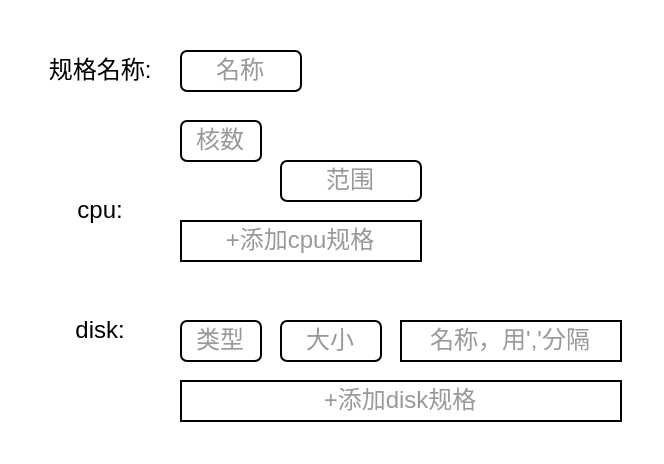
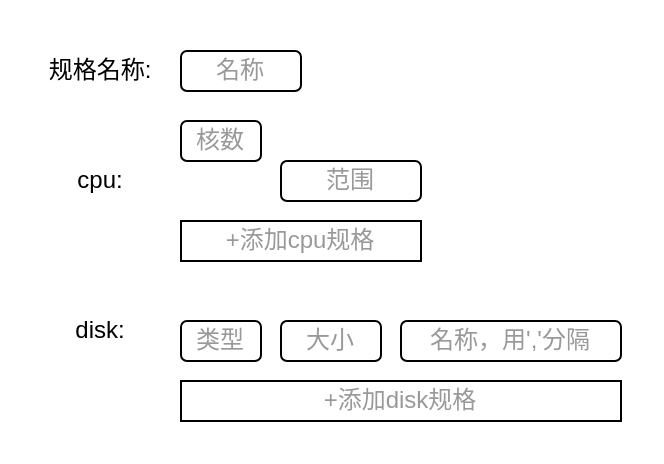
(101, 211) -> (101, 181)
(511, 341) -> (511, 341)
